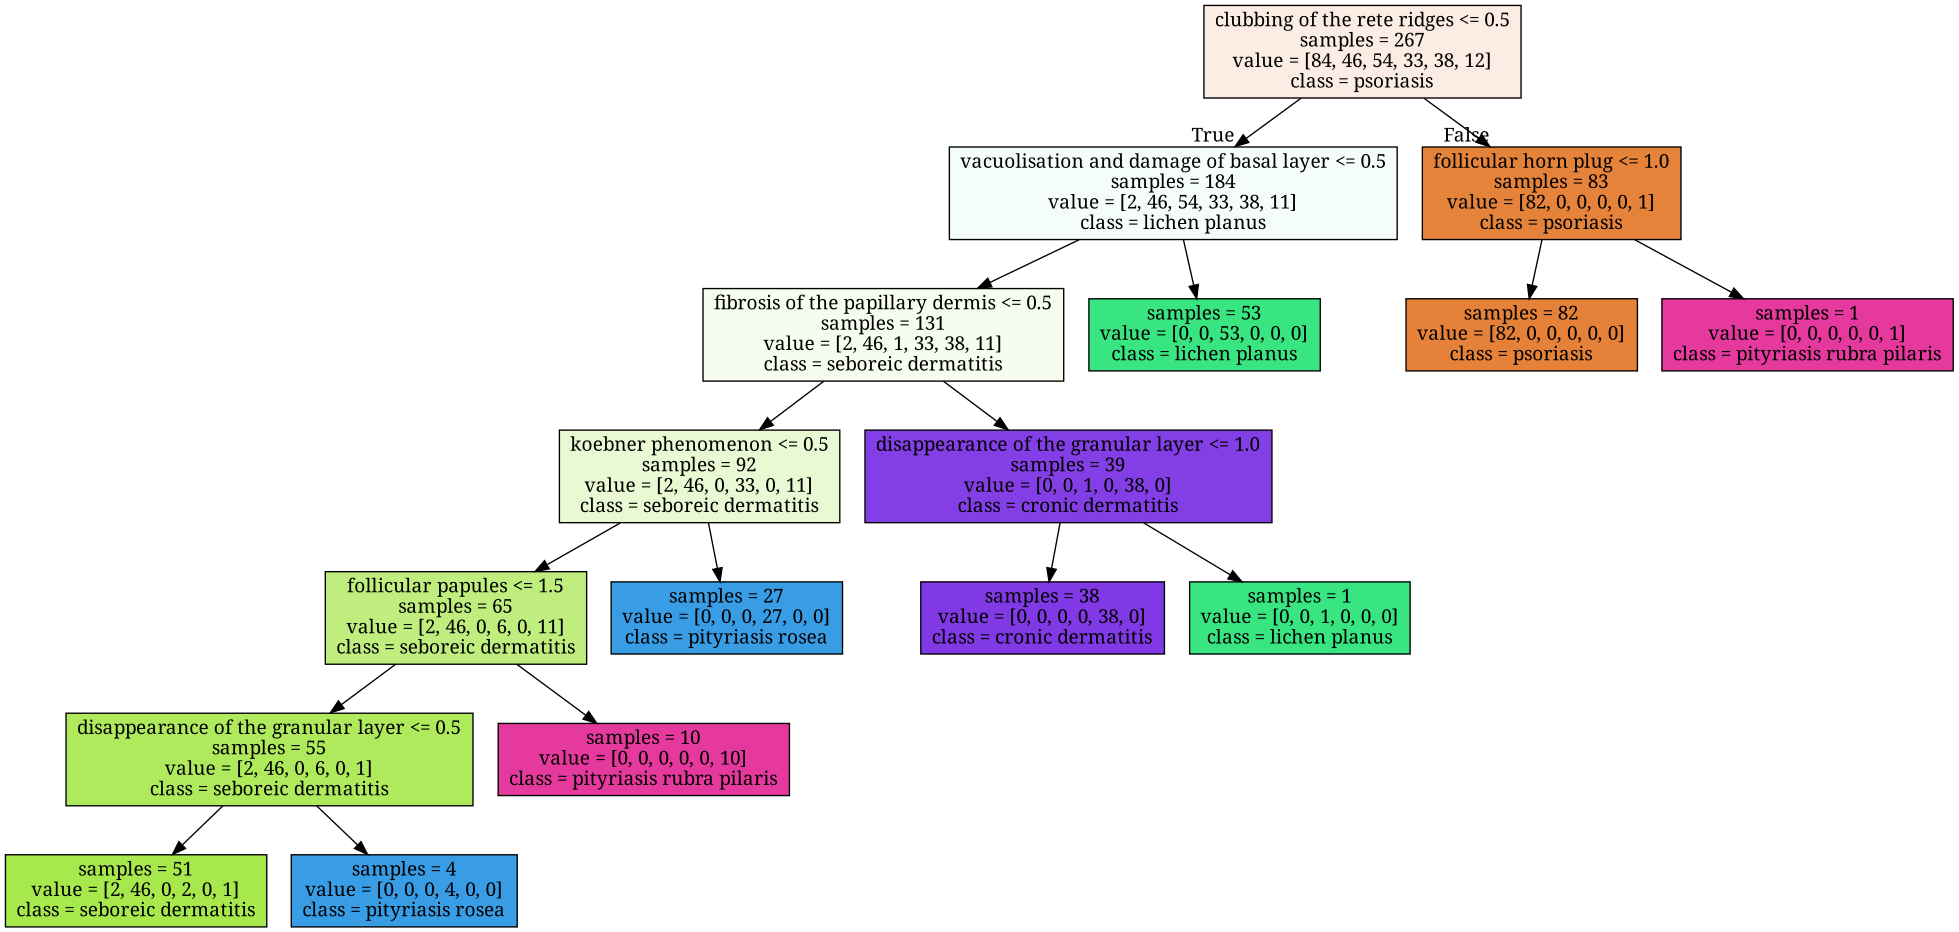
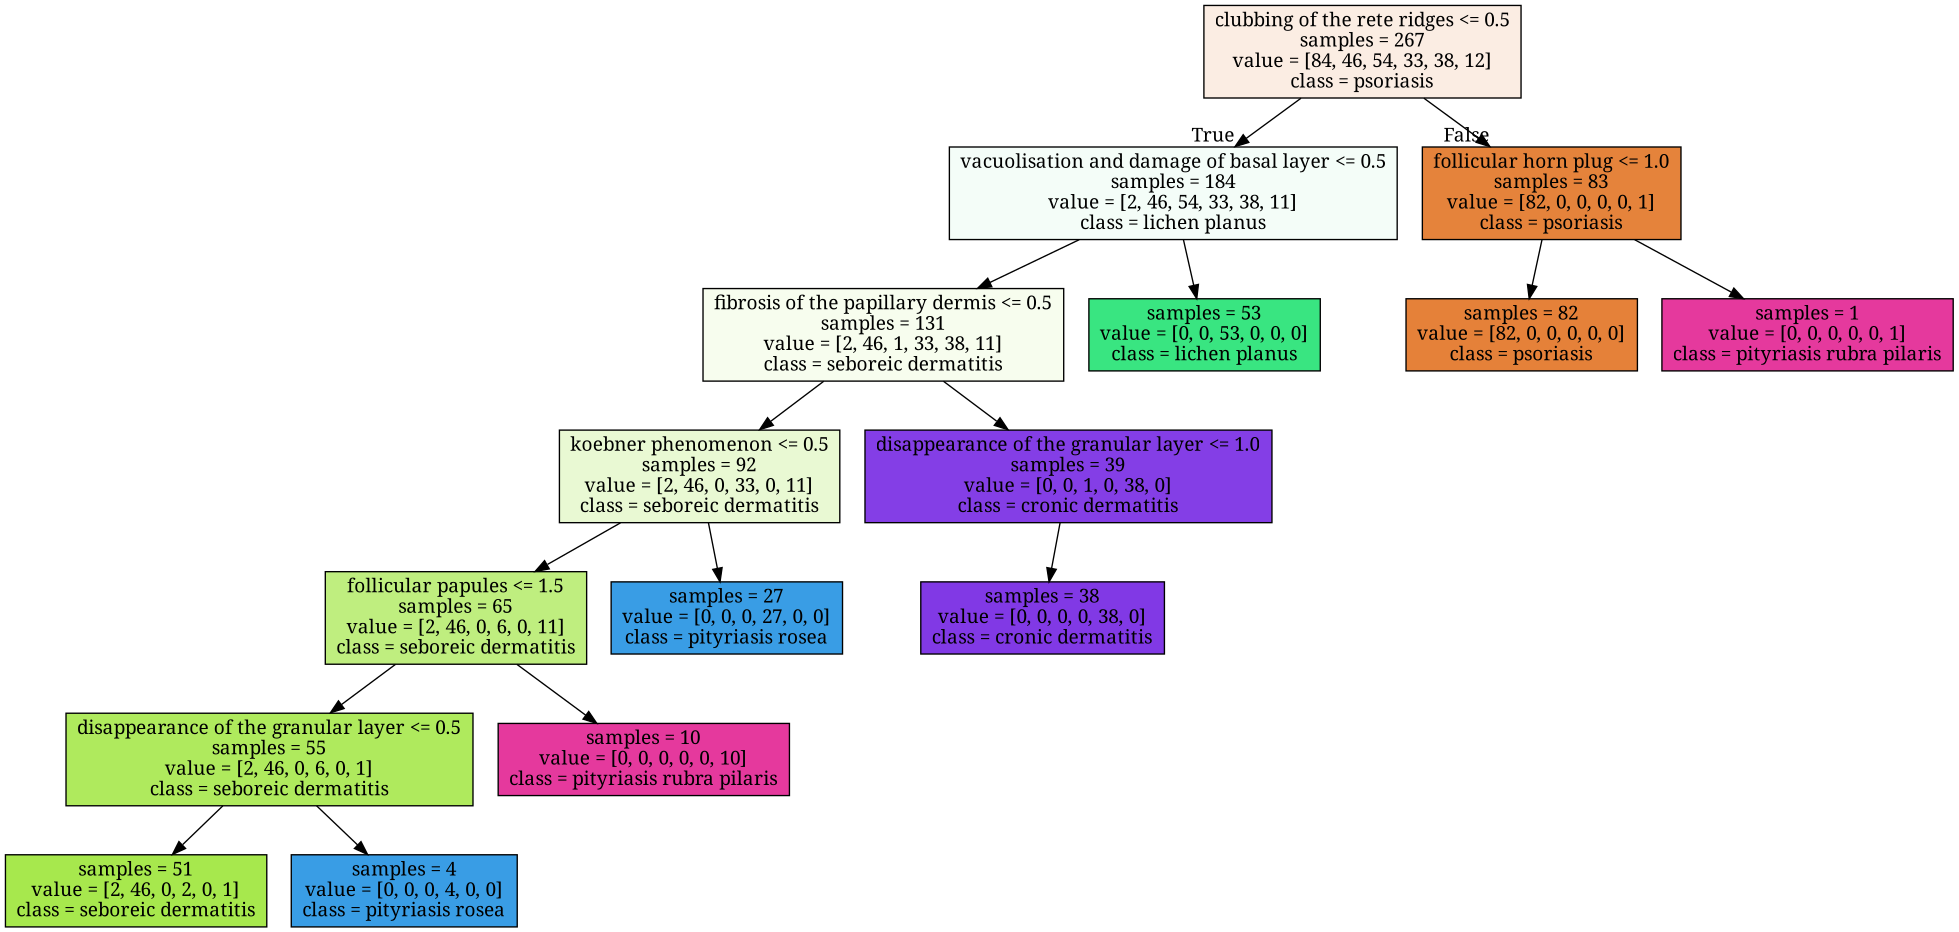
(1300, 618) -> none
